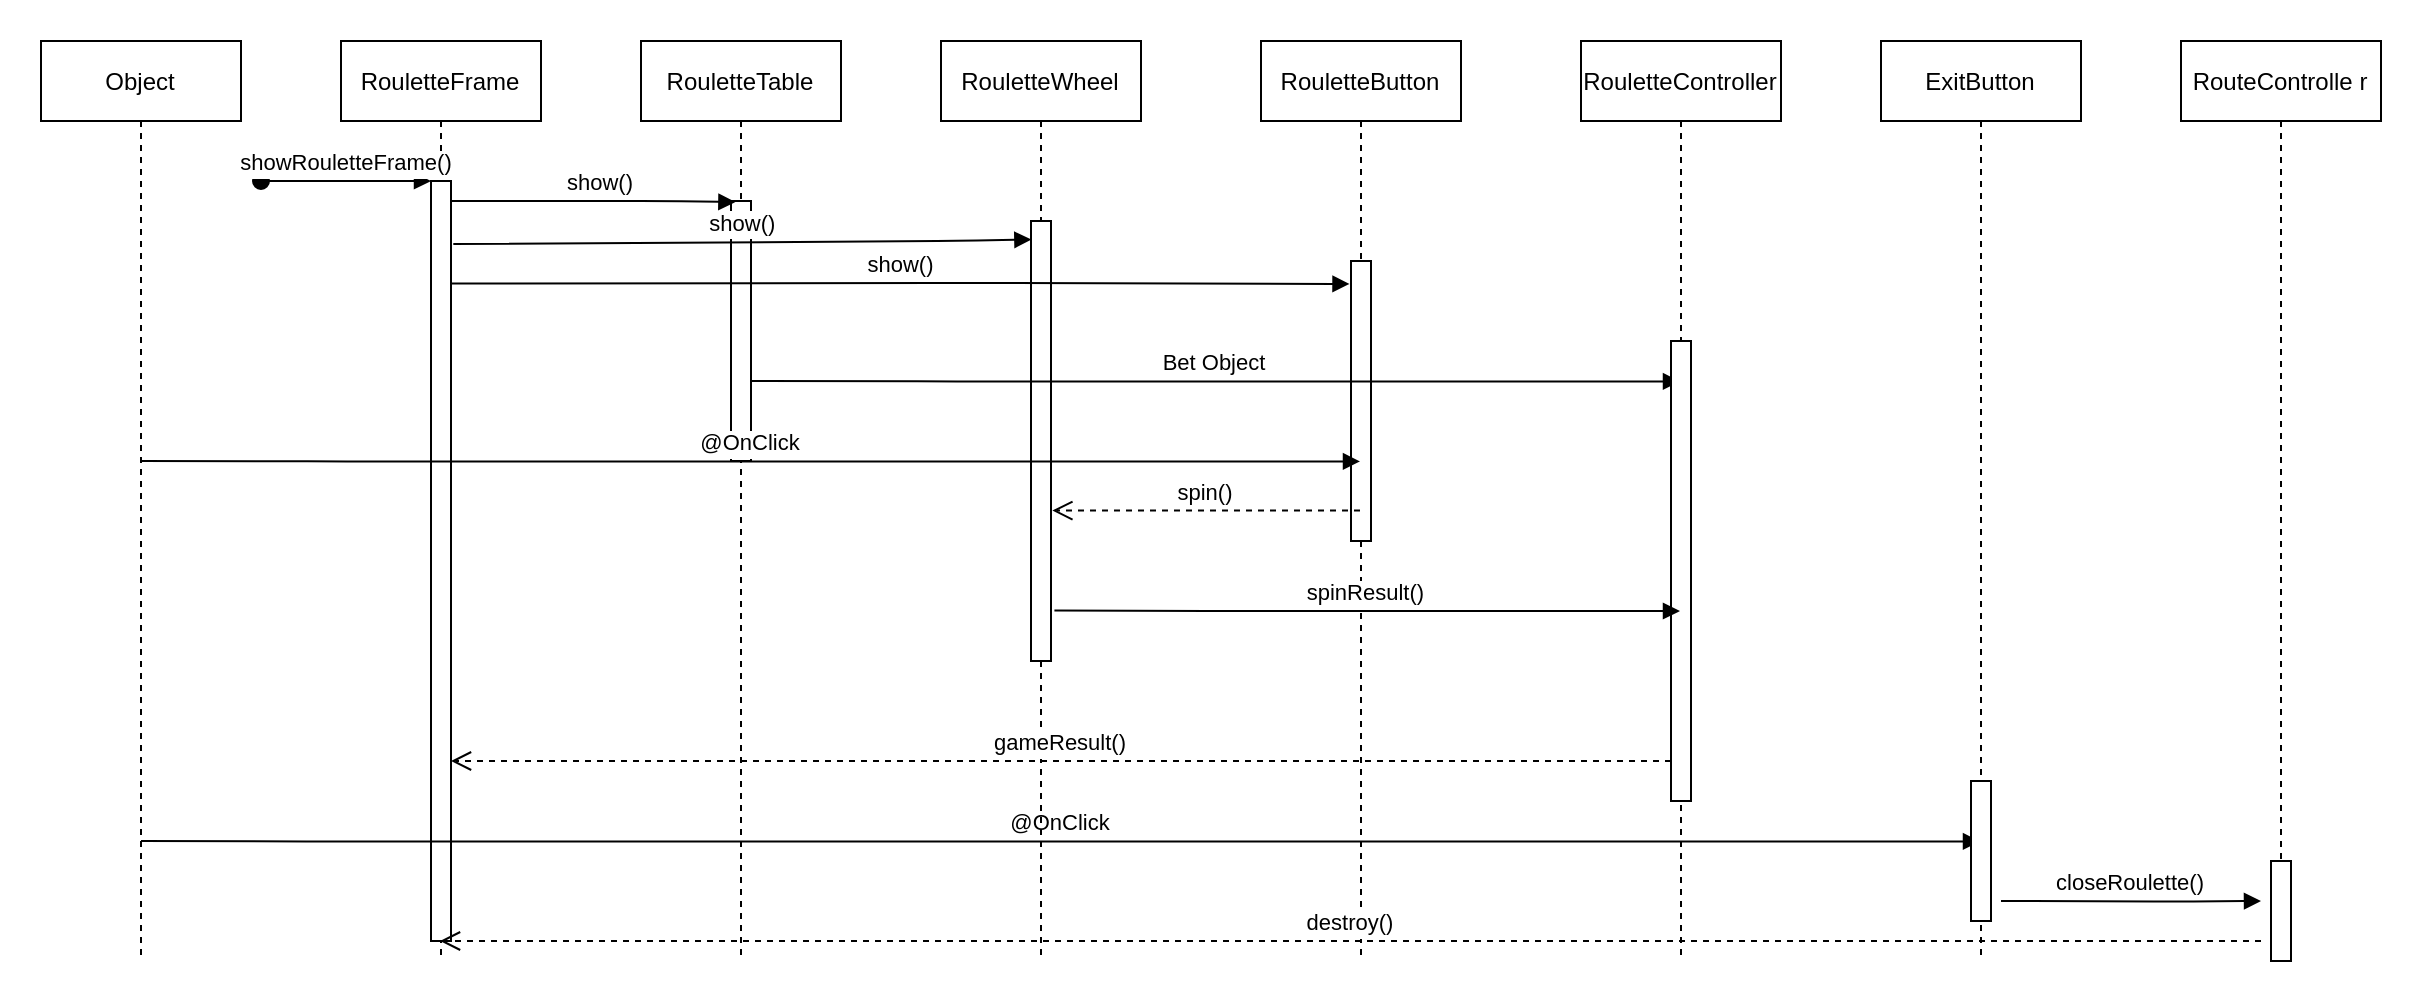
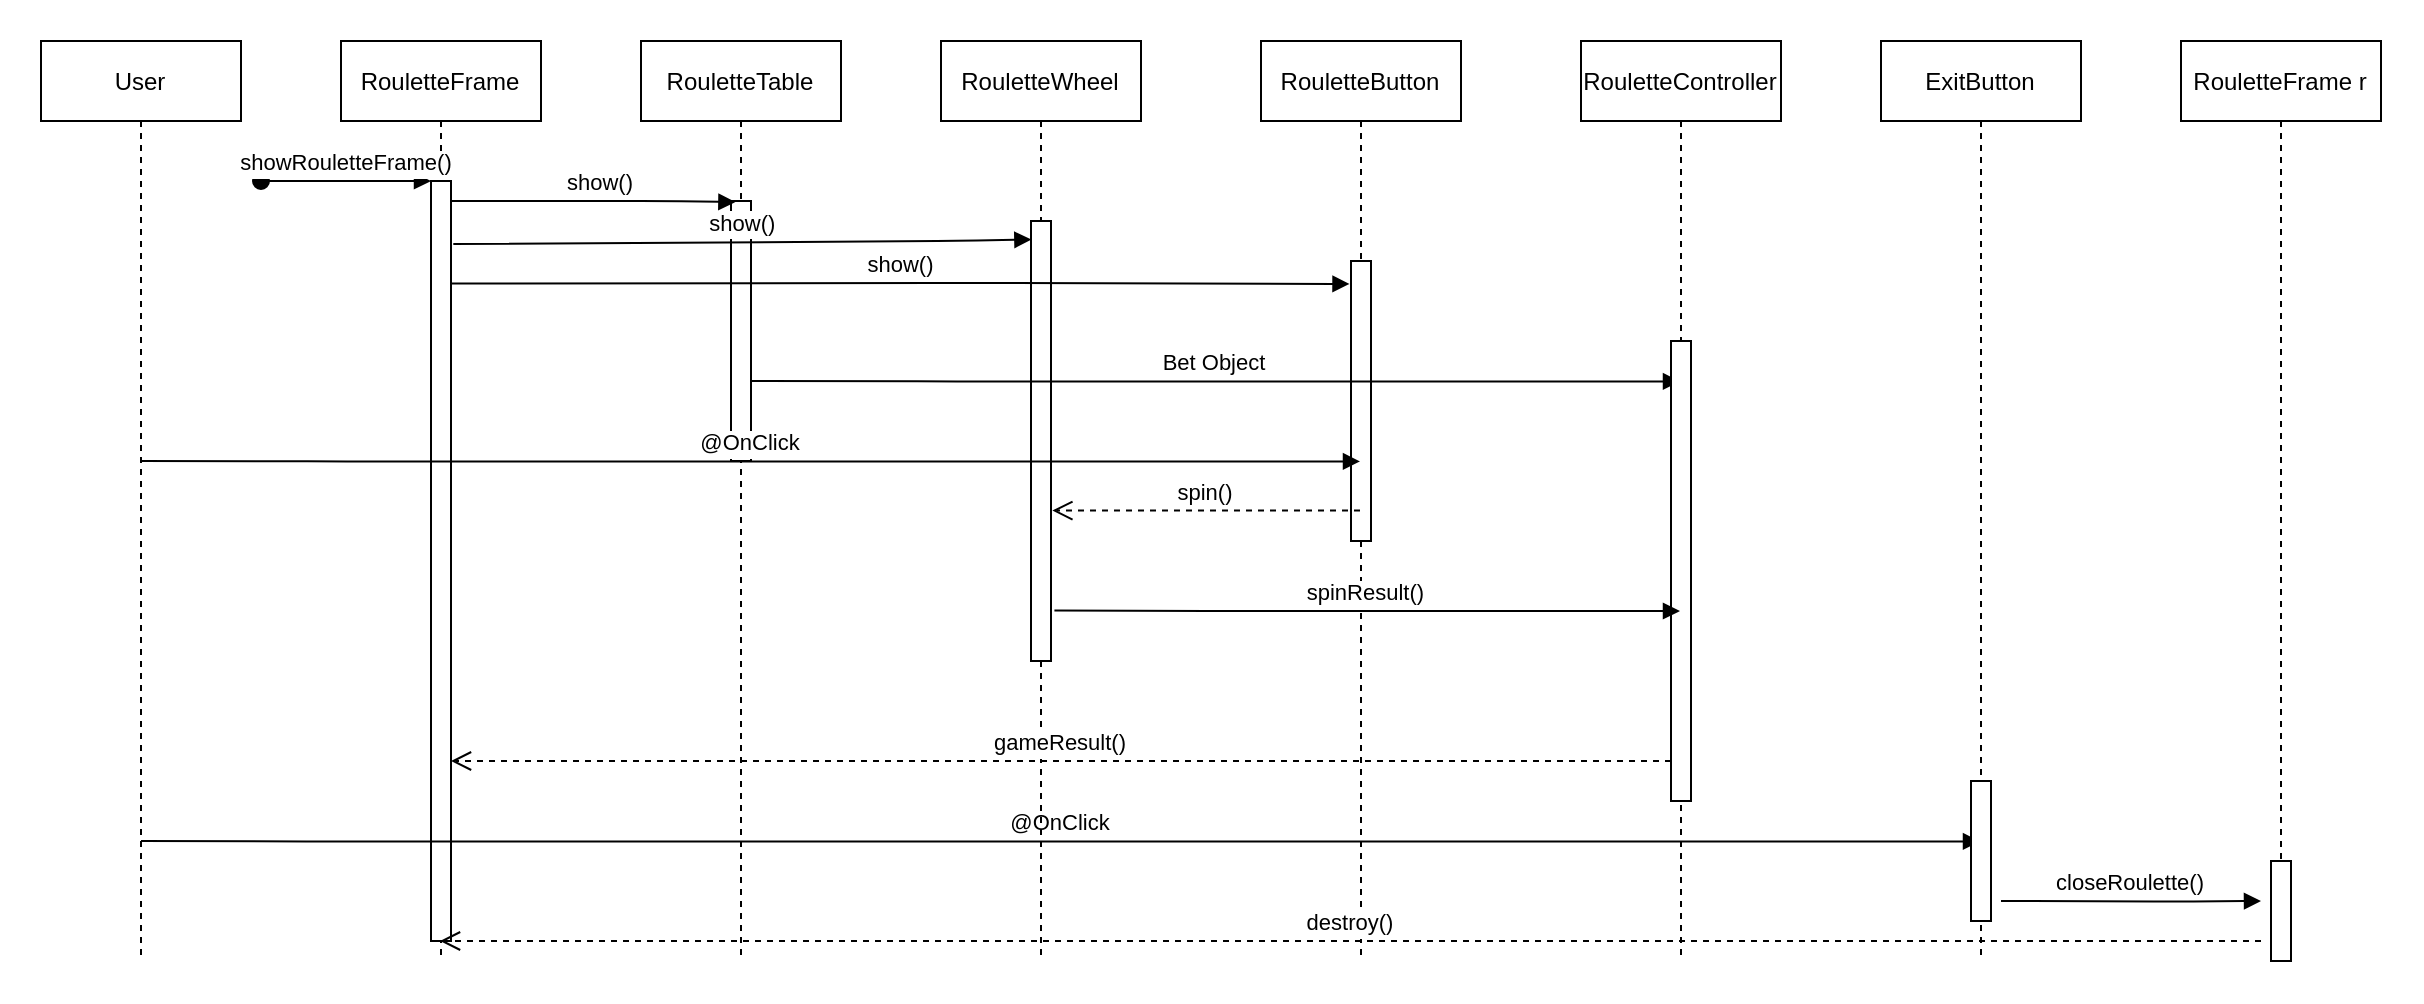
(140, 82) -> (140, 82)
(2280, 82) -> (2280, 82)
